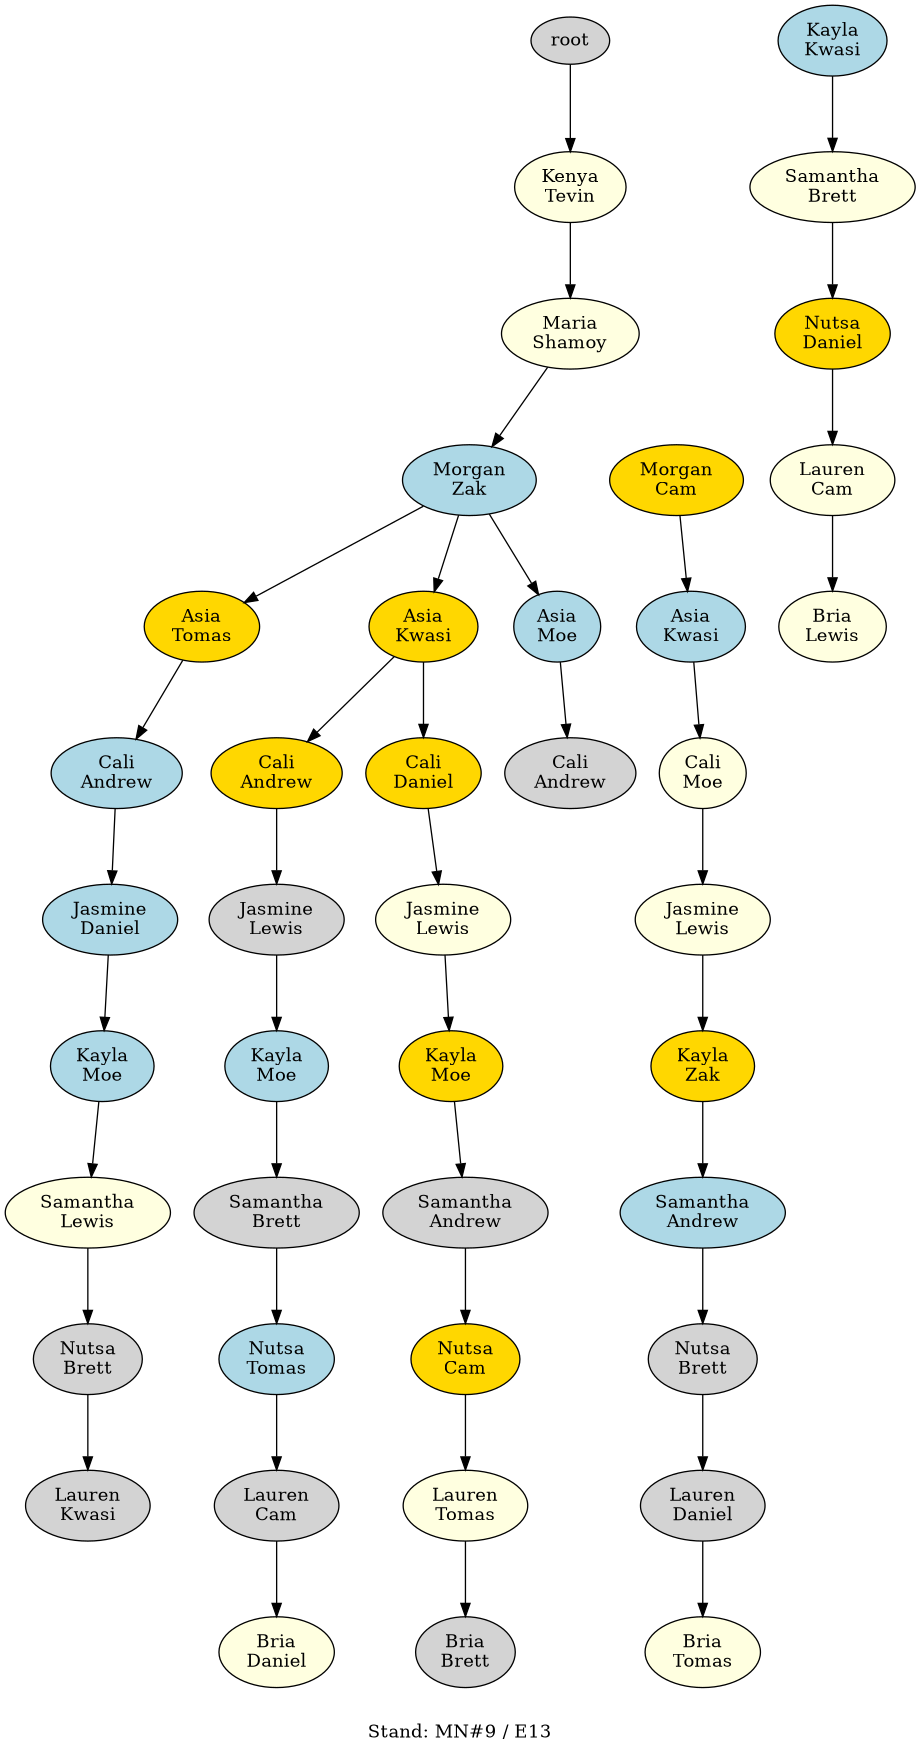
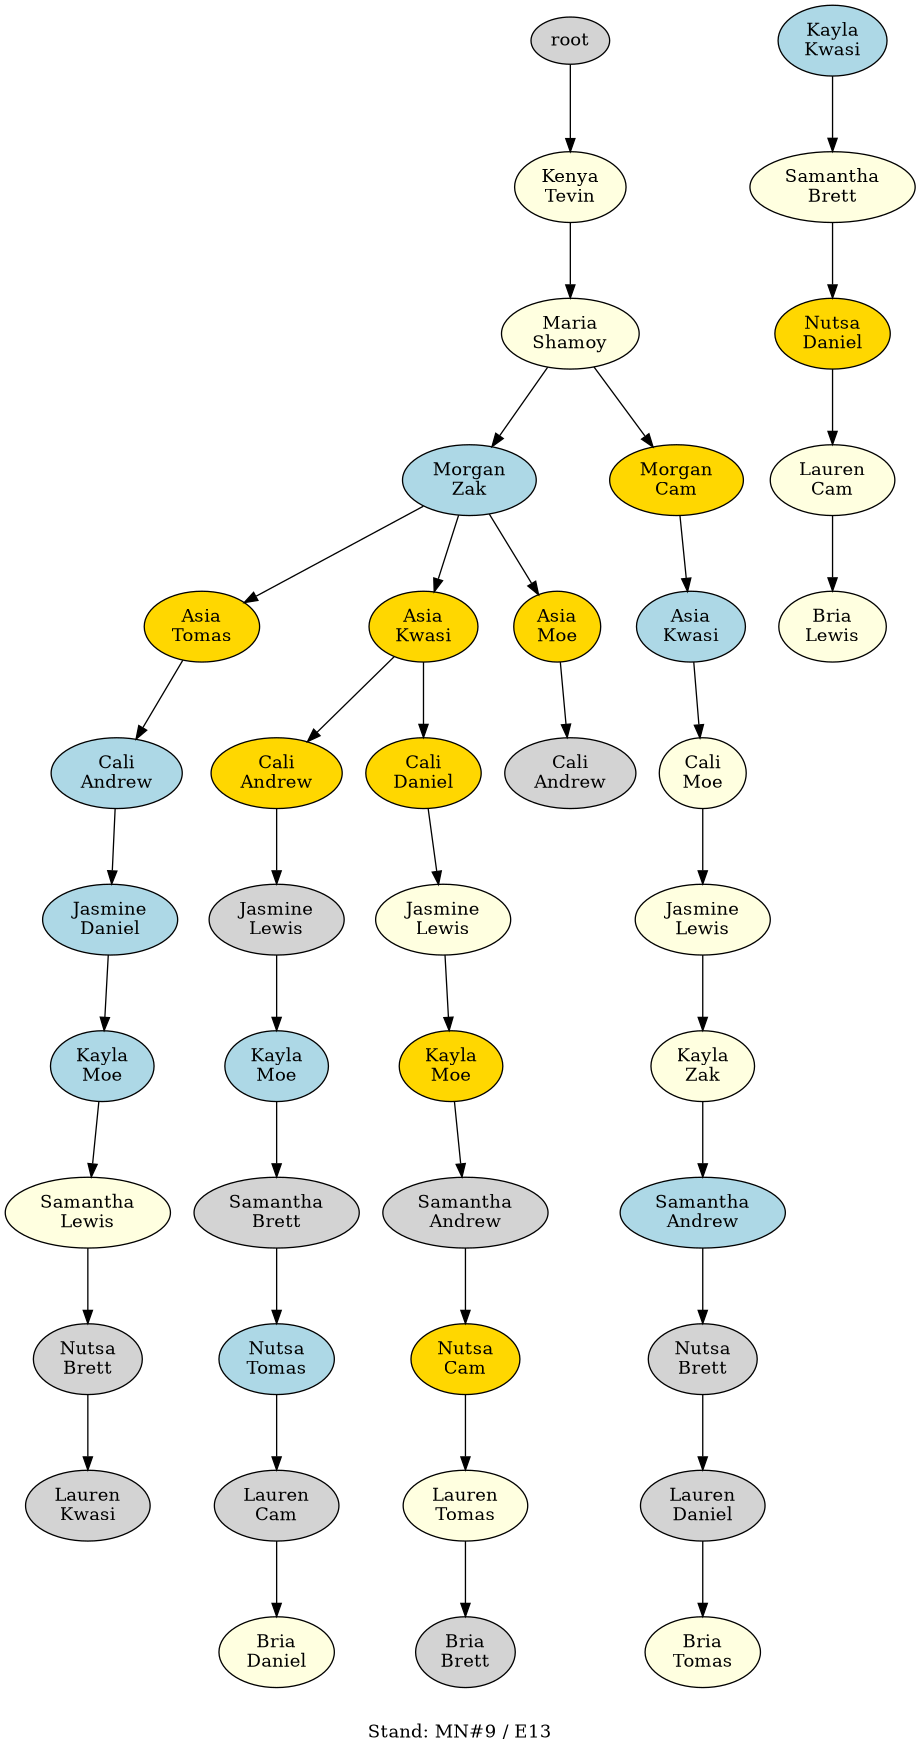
none -> (619, 401)
(557, 627) -> (557, 627)
(703, 1066) -> (703, 1066)
